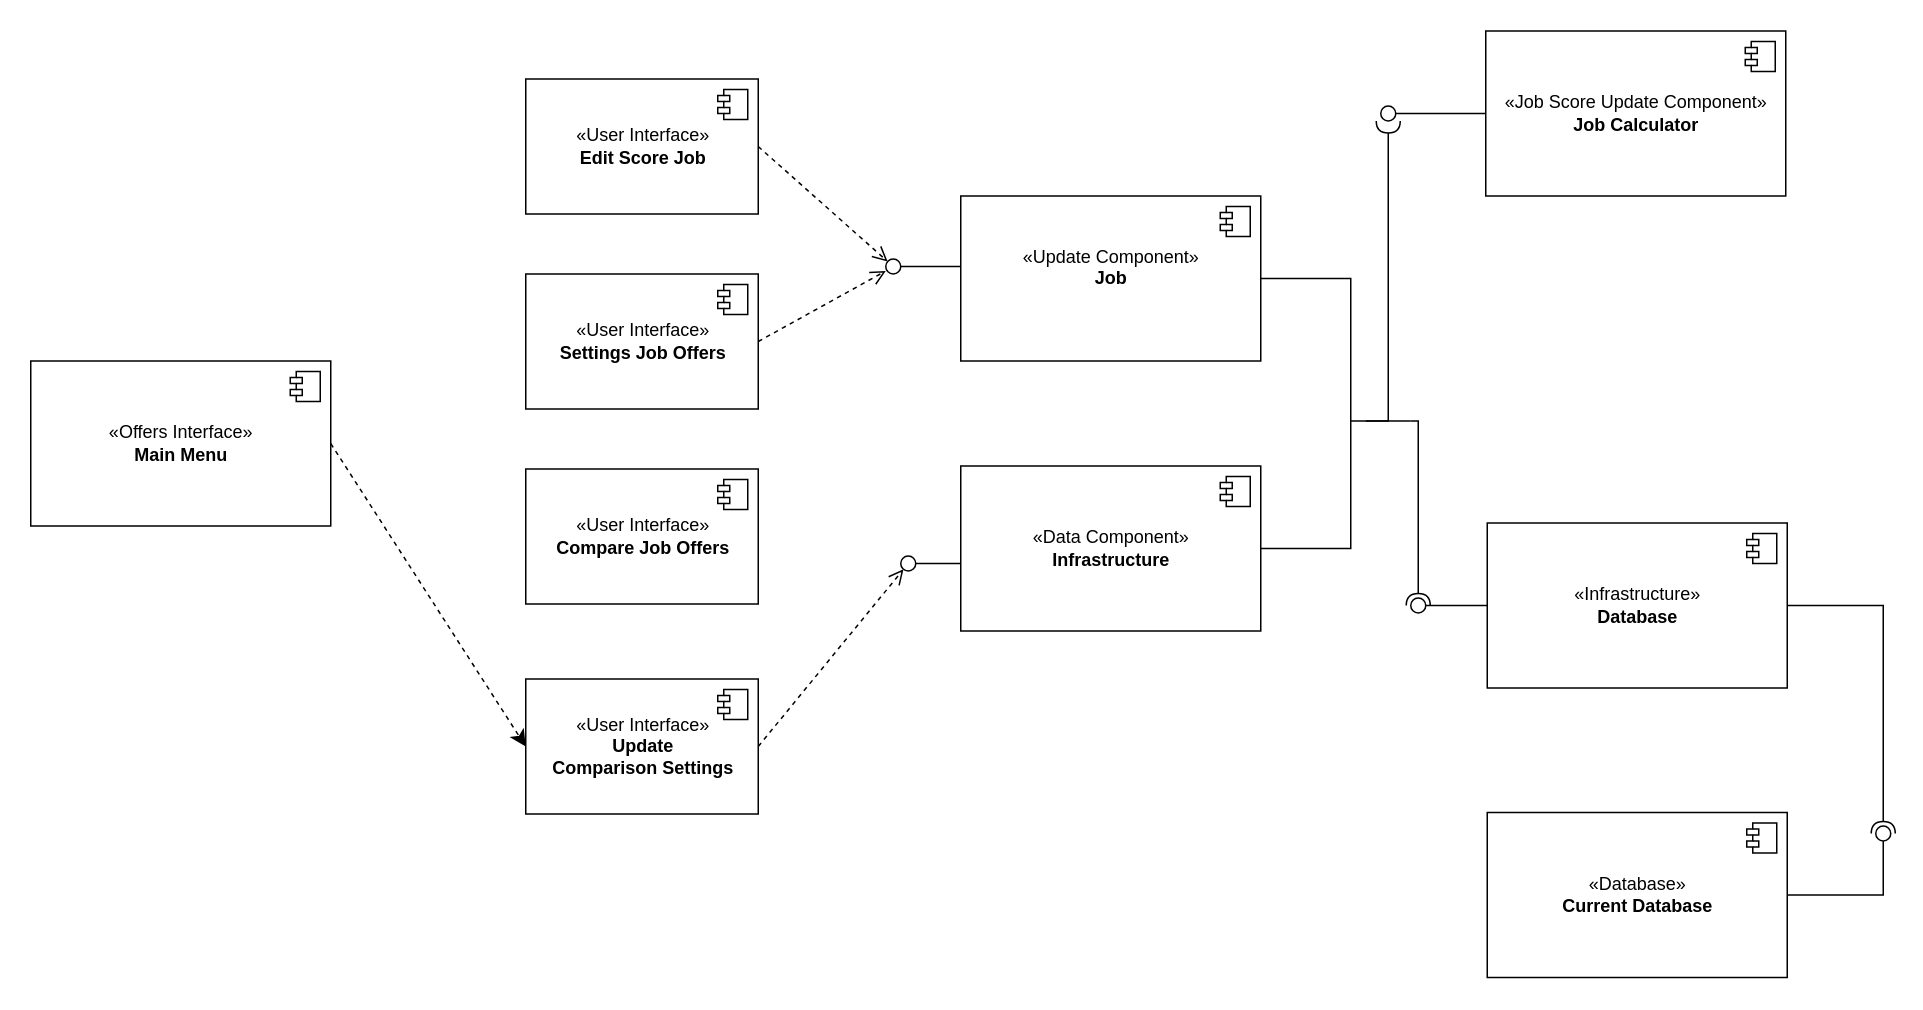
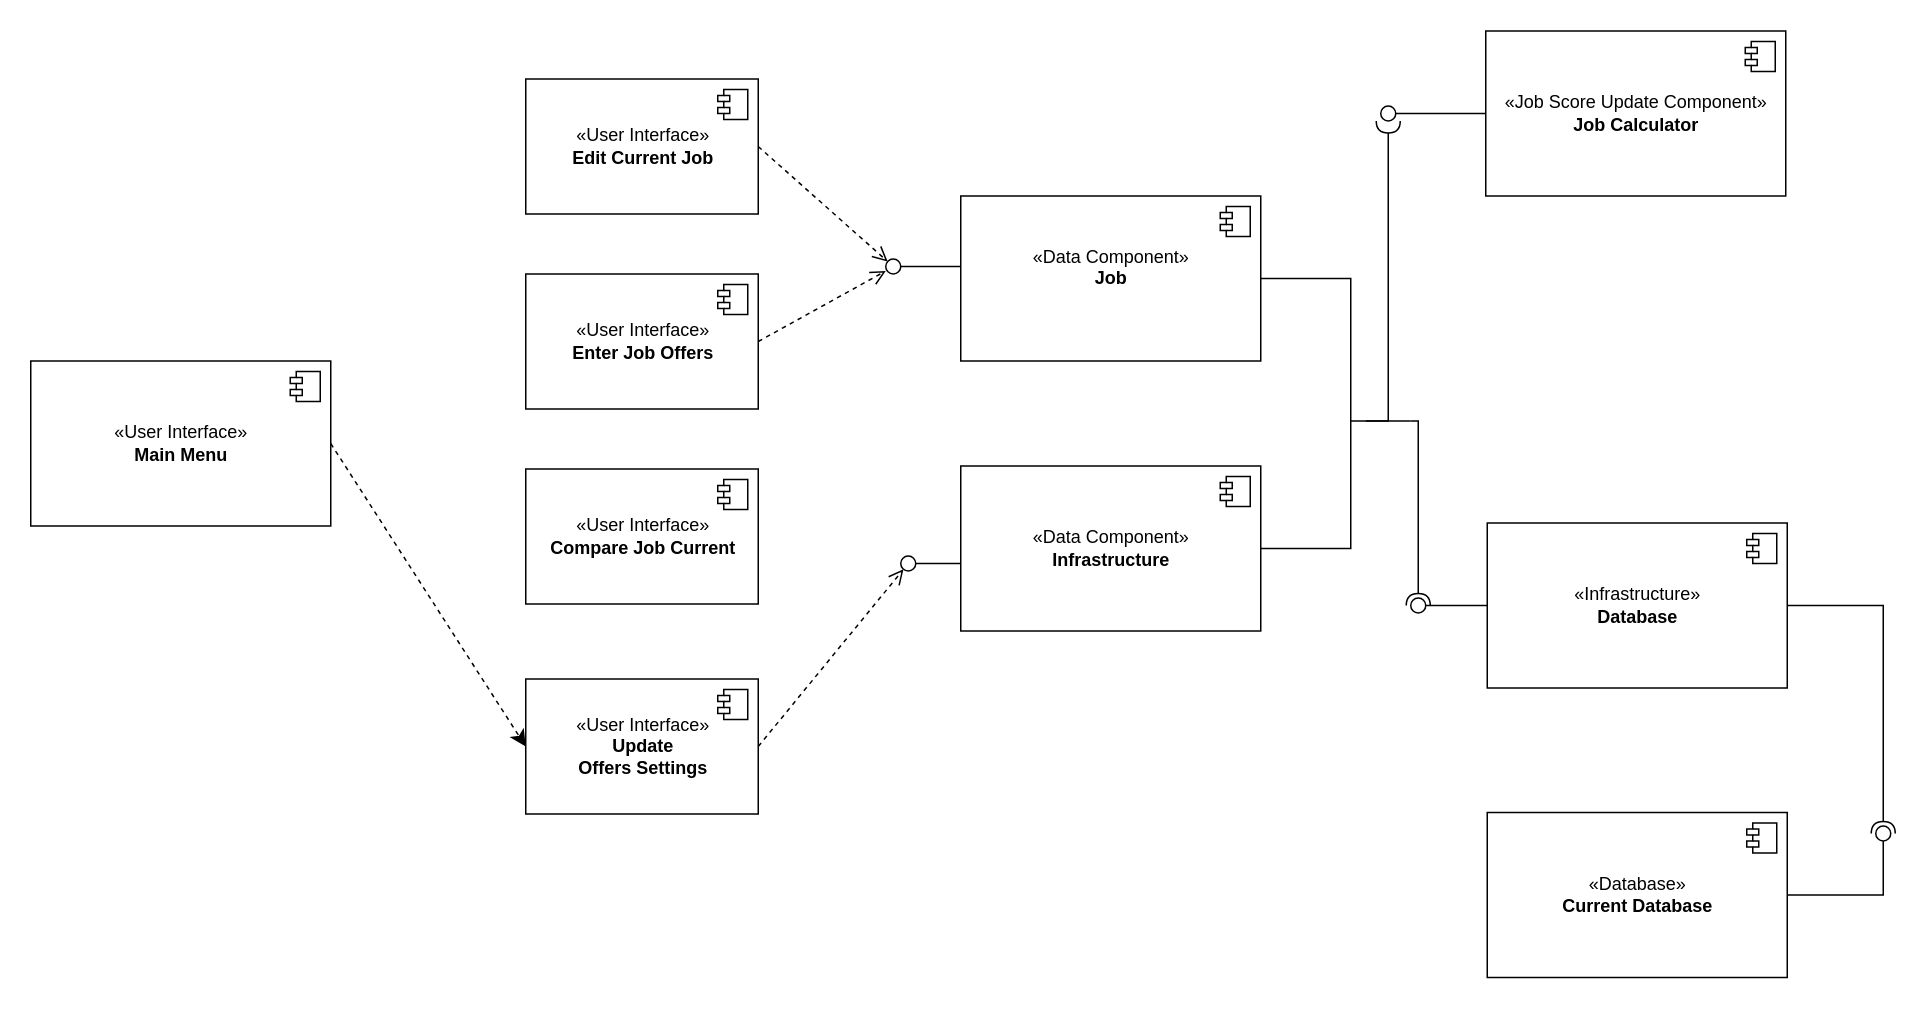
(644, 146) -> (644, 146)
(1112, 278) -> (1112, 278)
(644, 341) -> (644, 341)
(182, 443) -> (182, 443)
(644, 536) -> (644, 536)
(644, 746) -> (644, 746)
